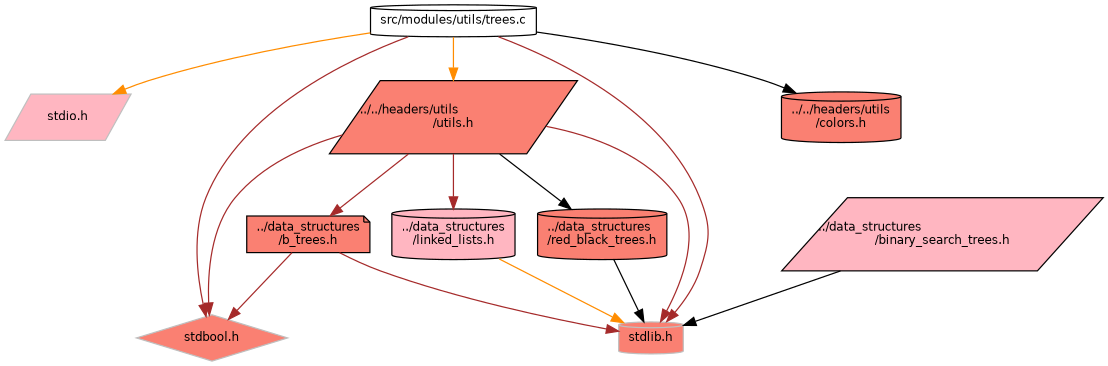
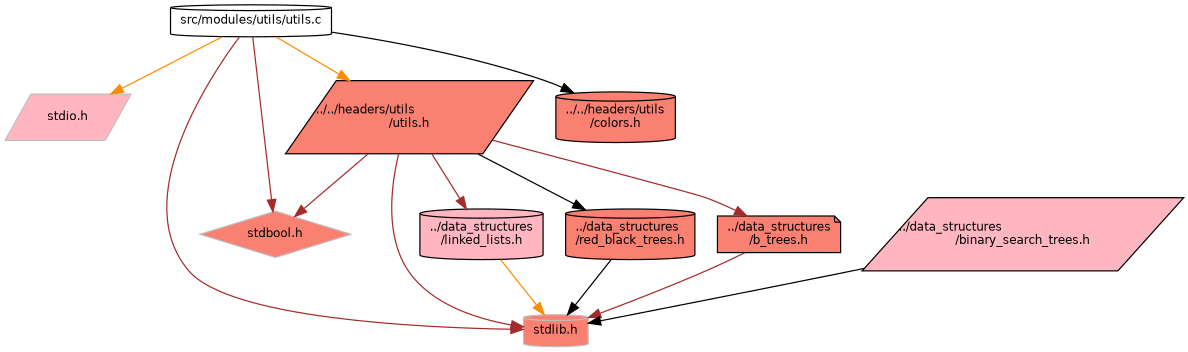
(453, 21) -> (251, 21)
(264, 282) -> none
